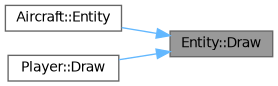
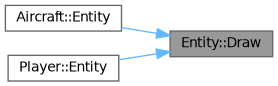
(63, 68) -> (63, 68)
